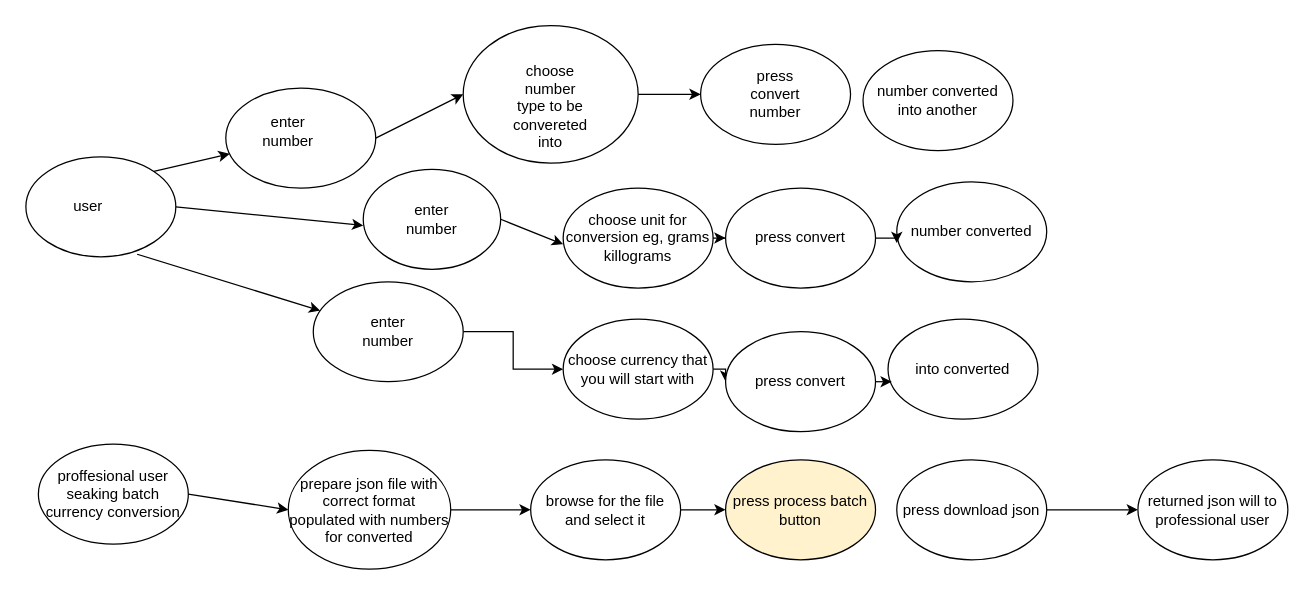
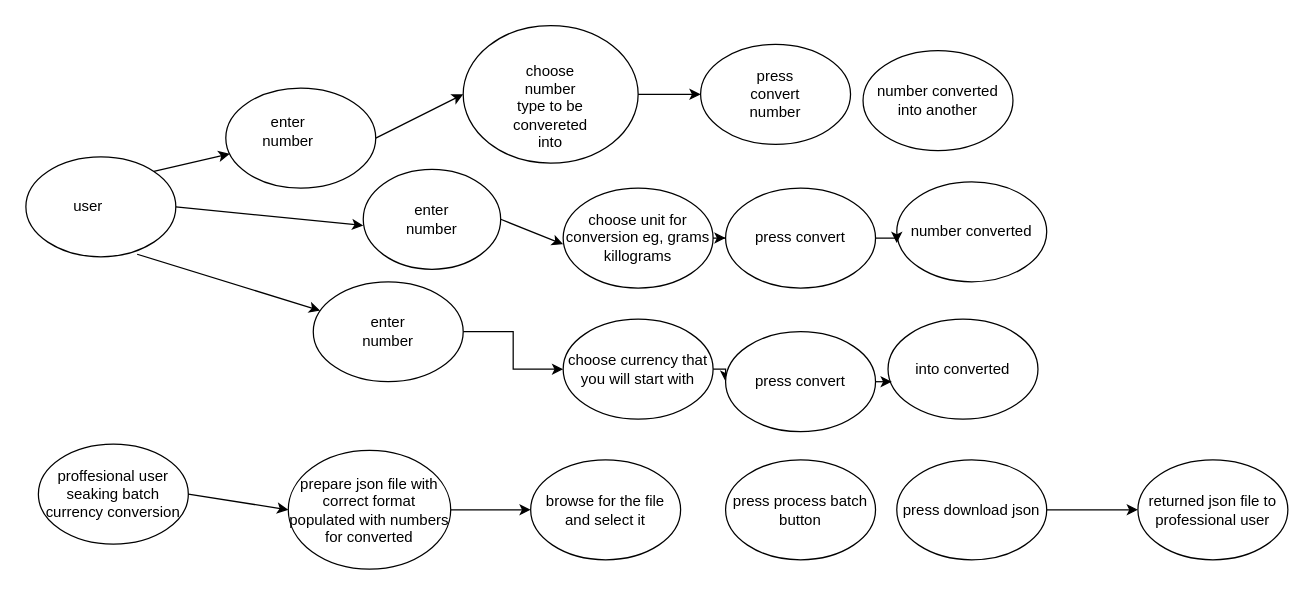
(704, 510) -> none
(801, 510) -> (801, 510)
(1213, 511) -> (1213, 511)
